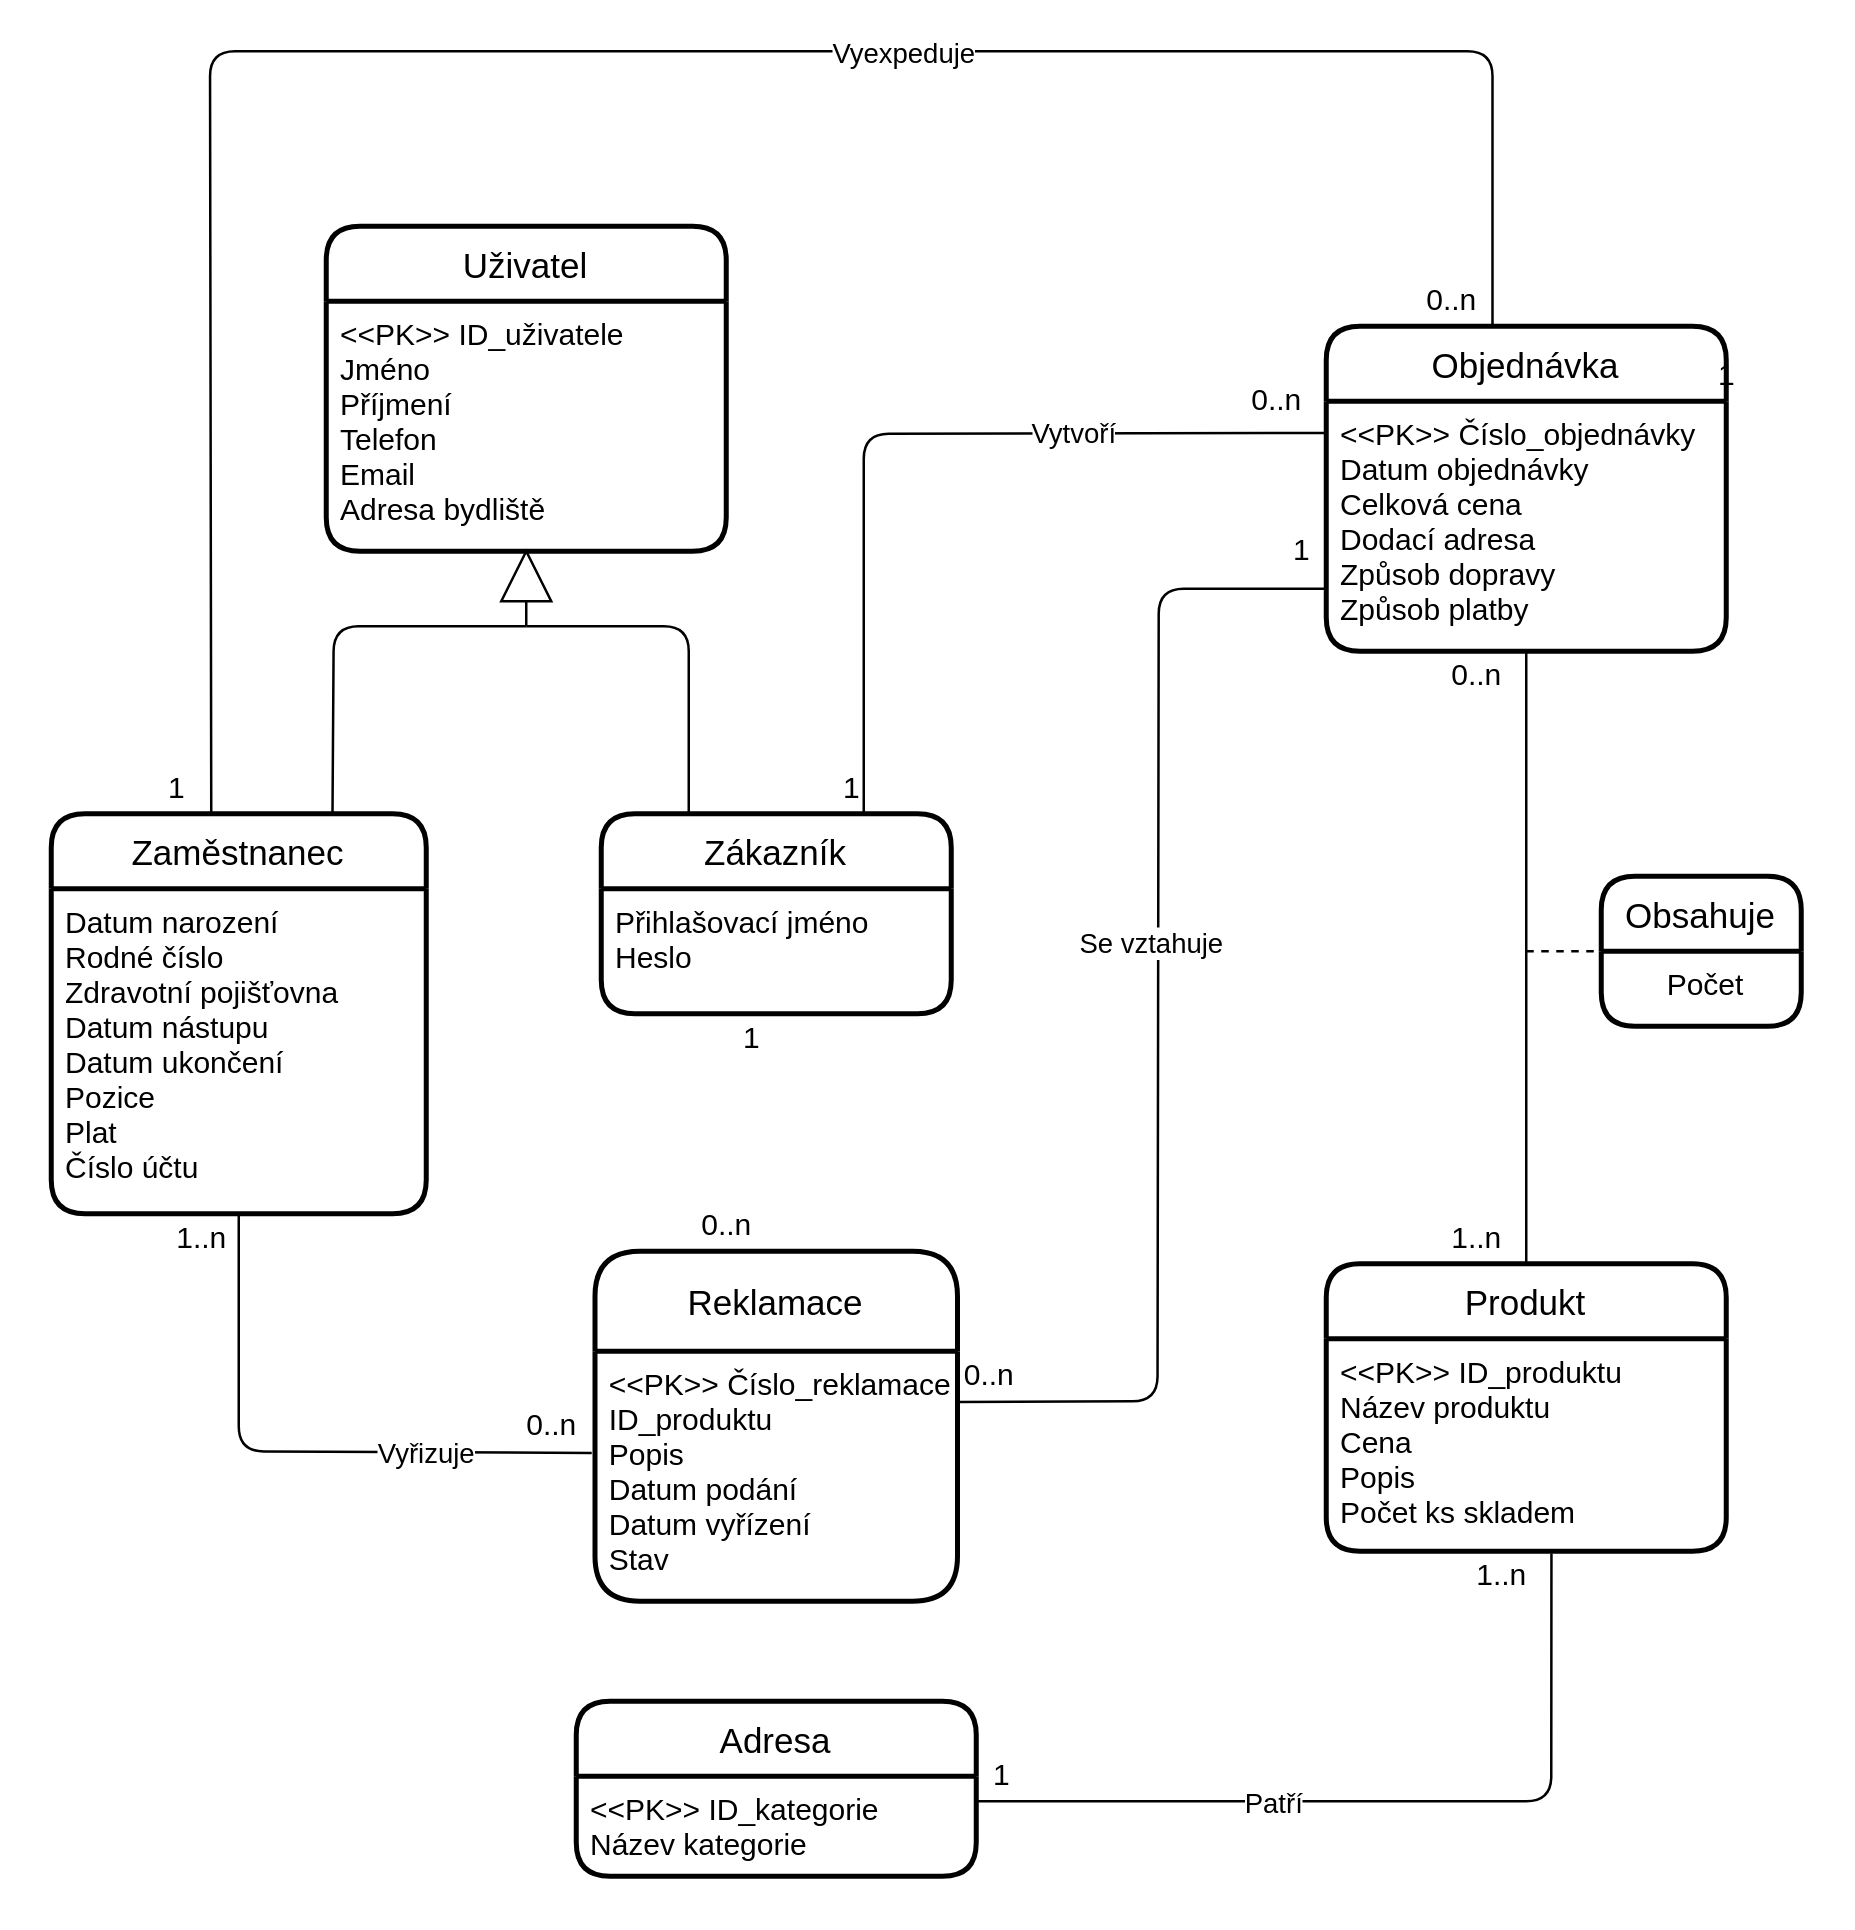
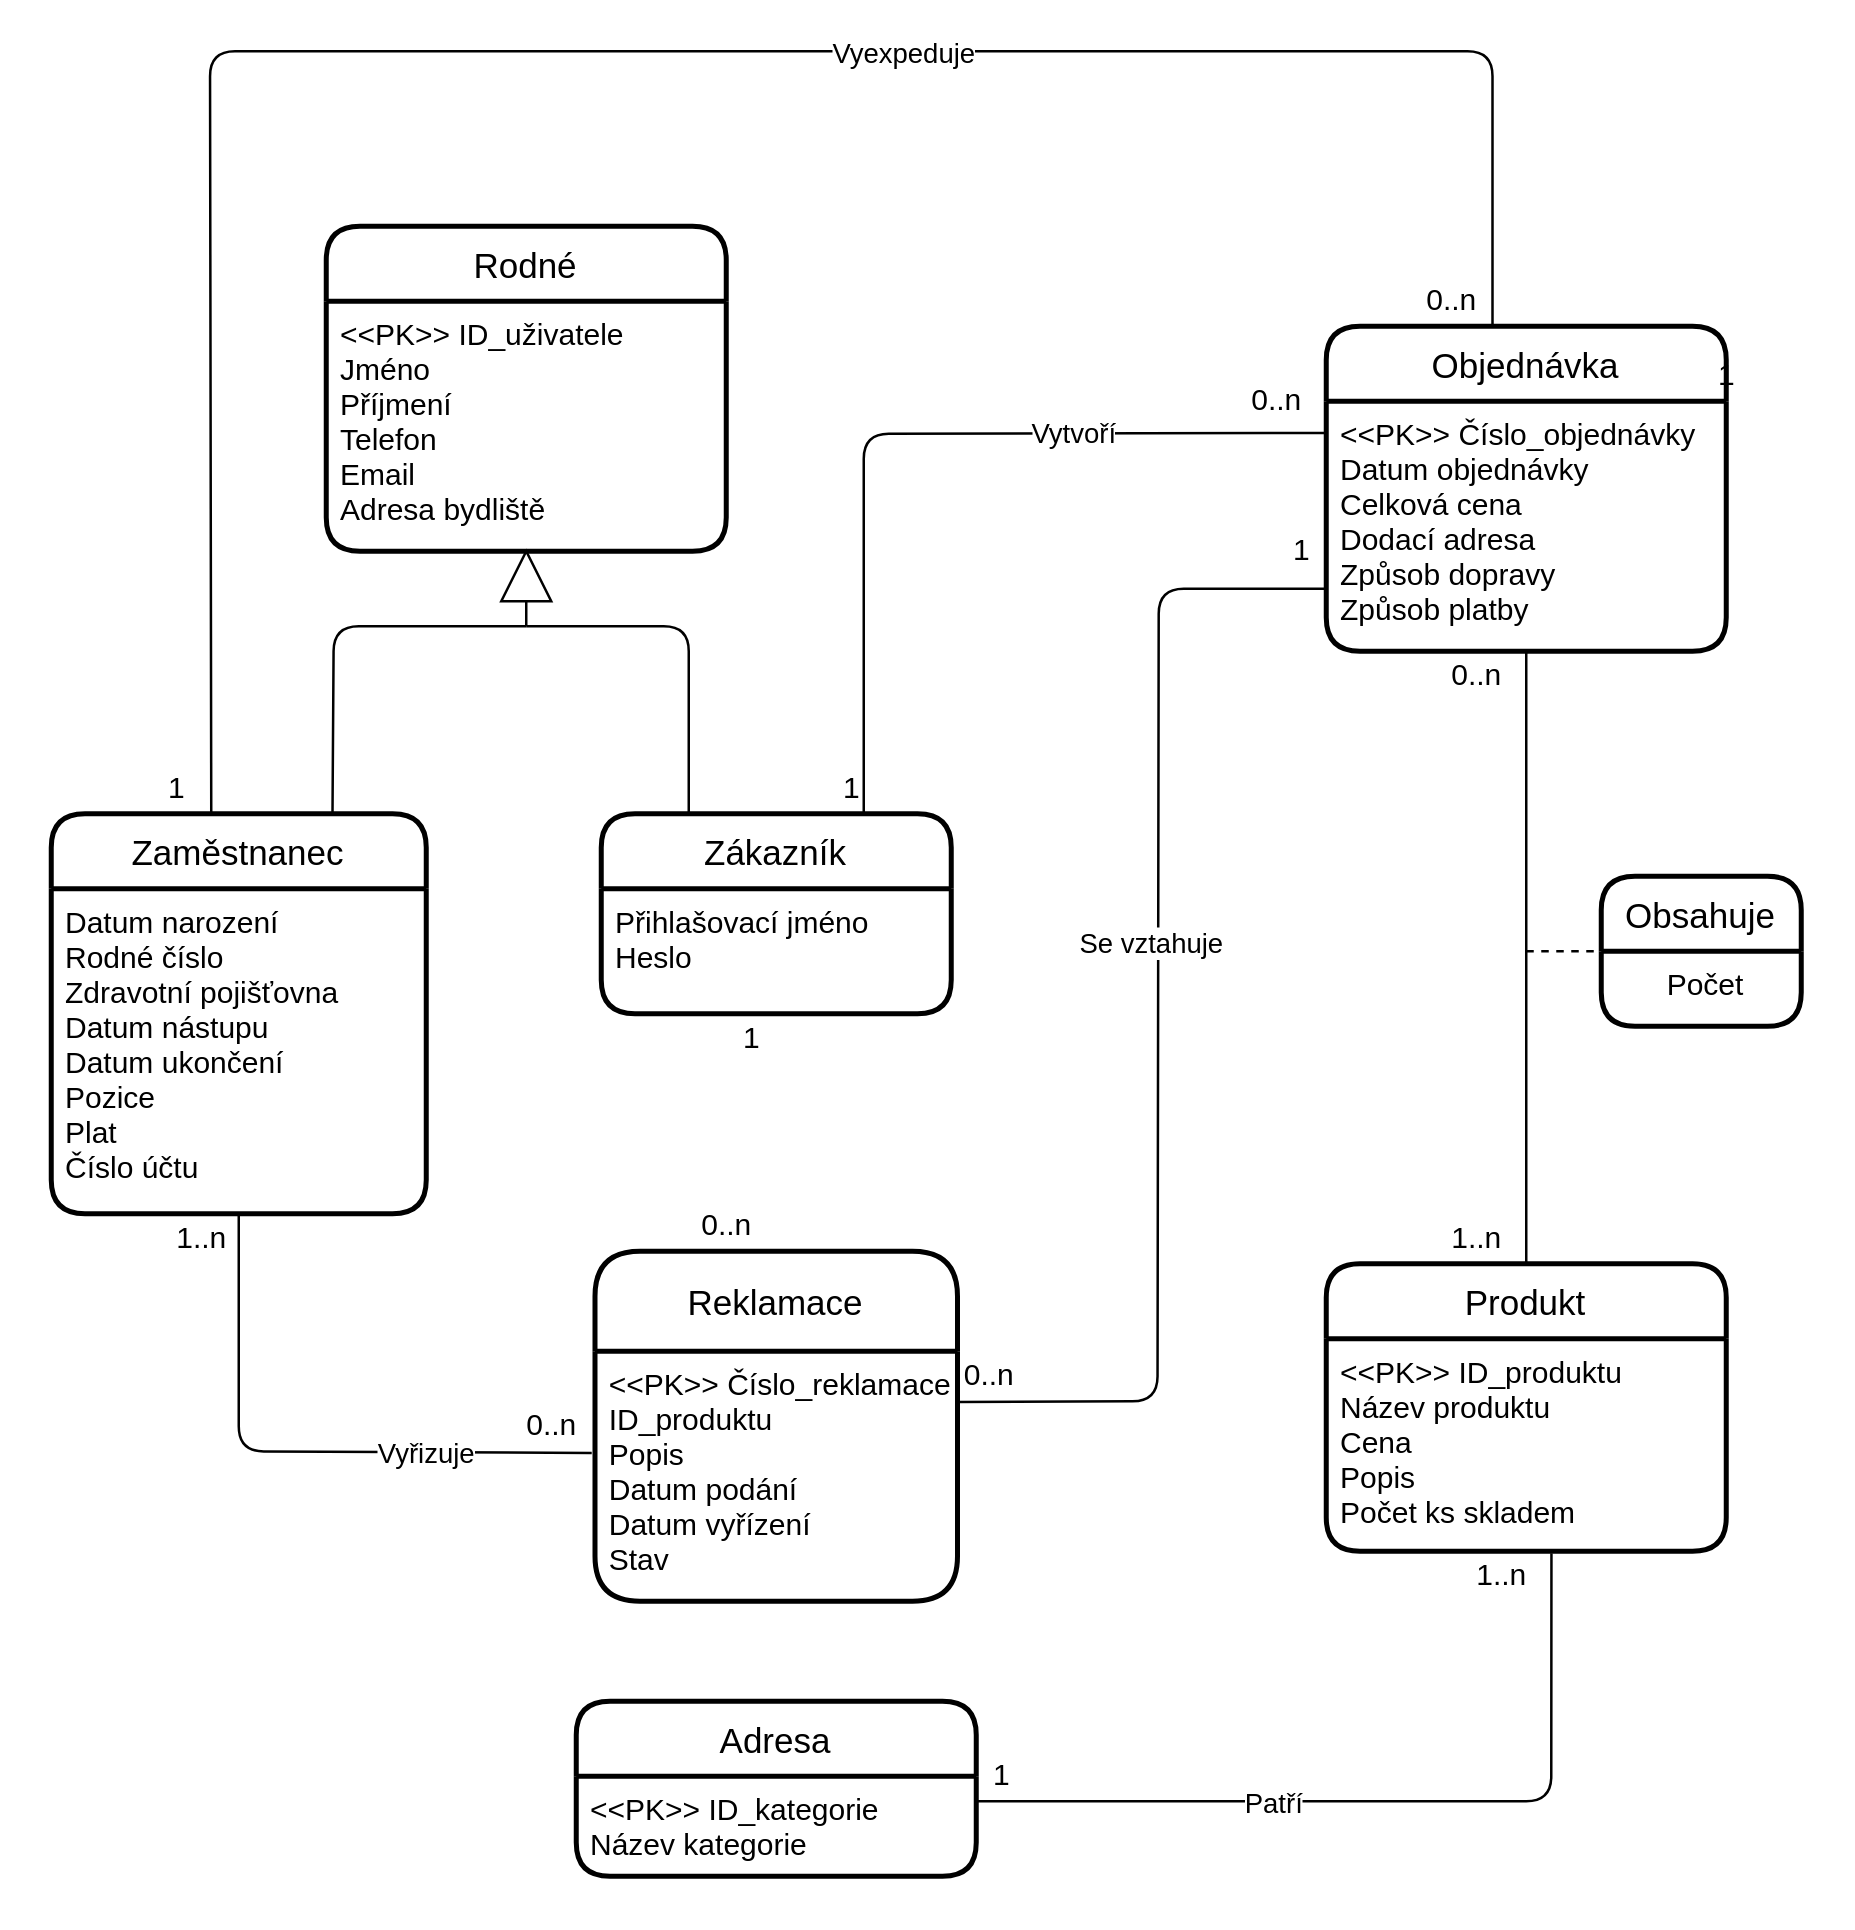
(525, 266) -> (525, 266)
